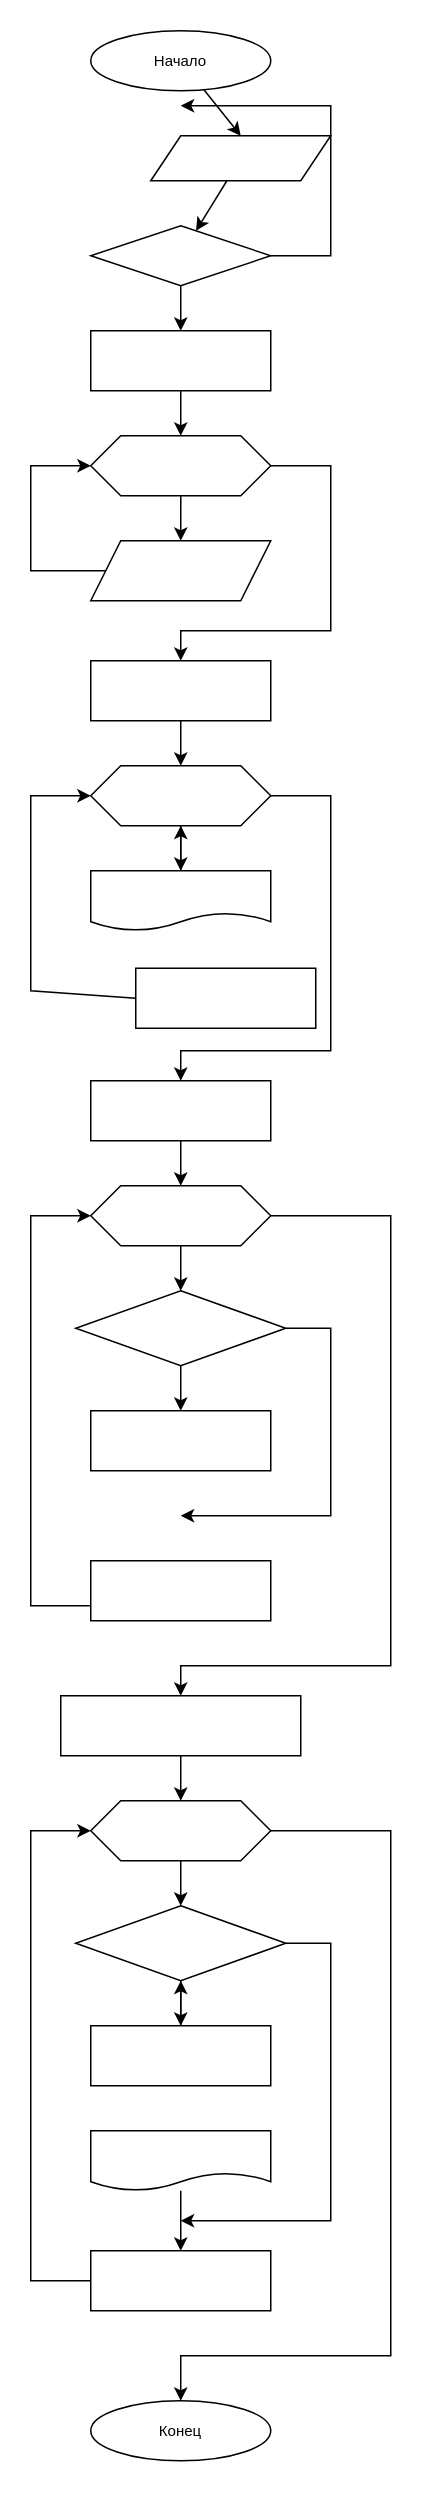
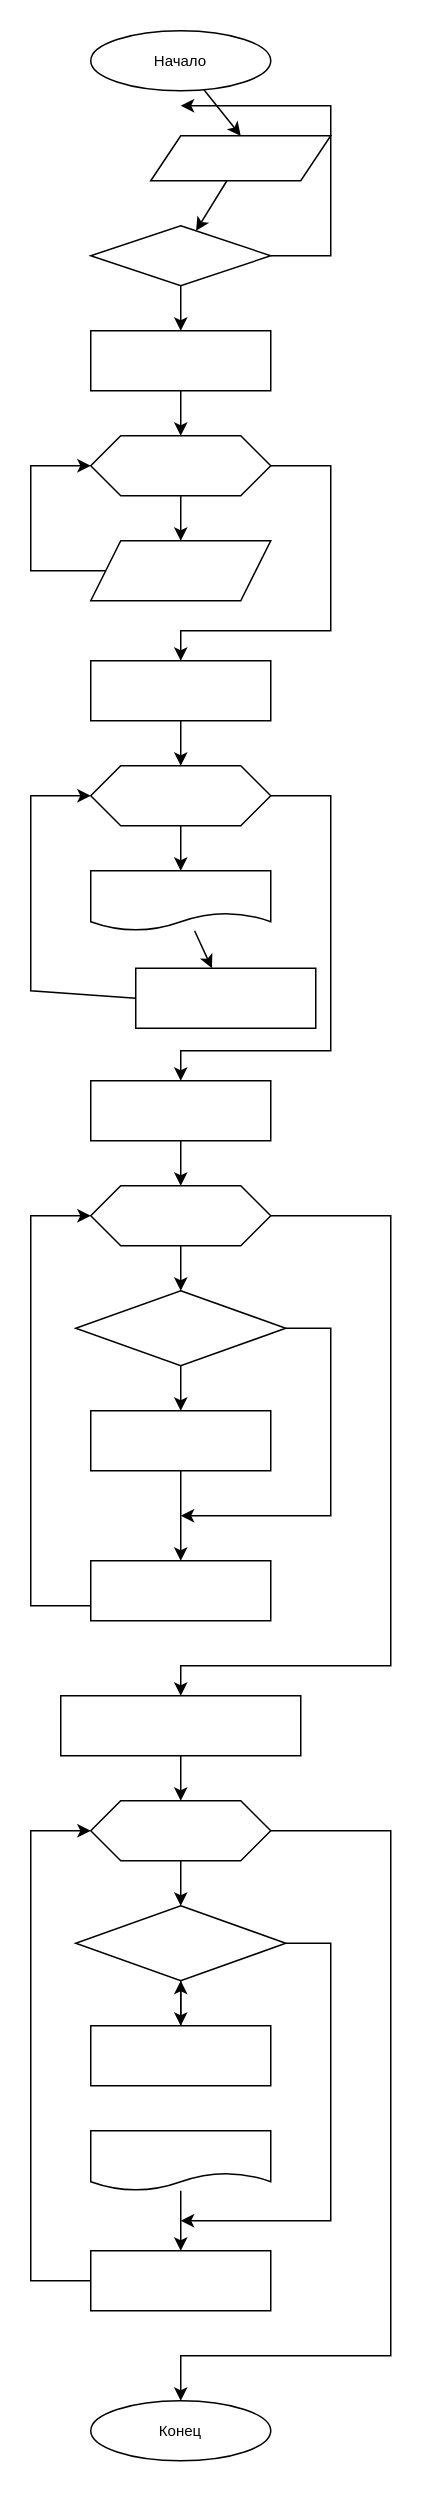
(181, 869) -> (201, 945)
none -> (181, 1511)
